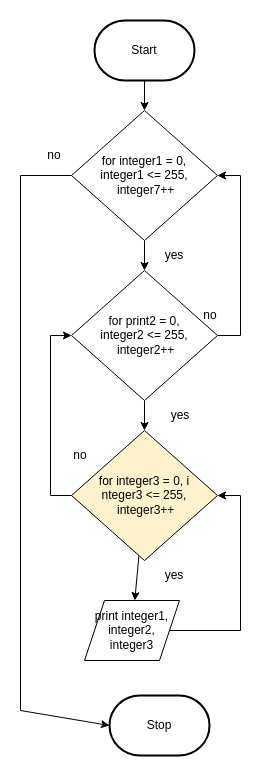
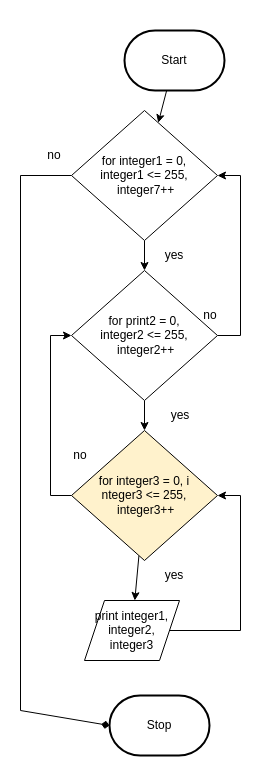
(145, 51) -> (175, 61)
(101, 724) -> (100, 724)
